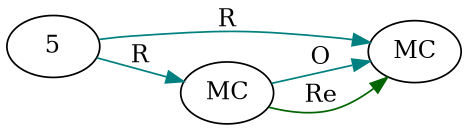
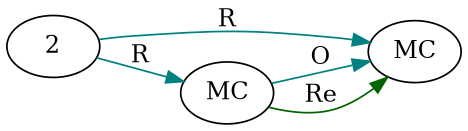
(53, 46) -> (53, 46)
